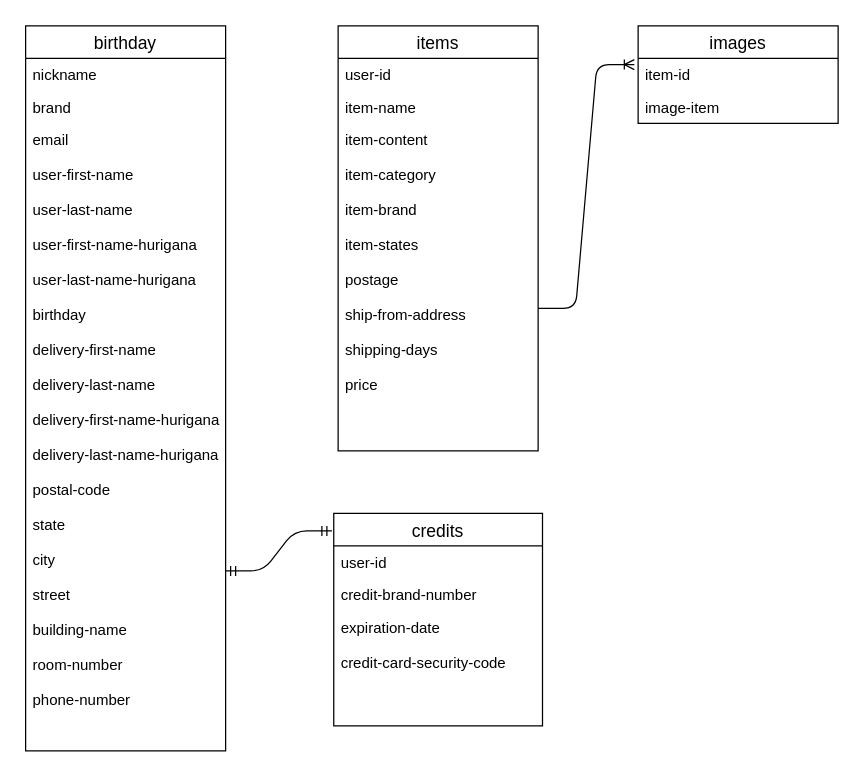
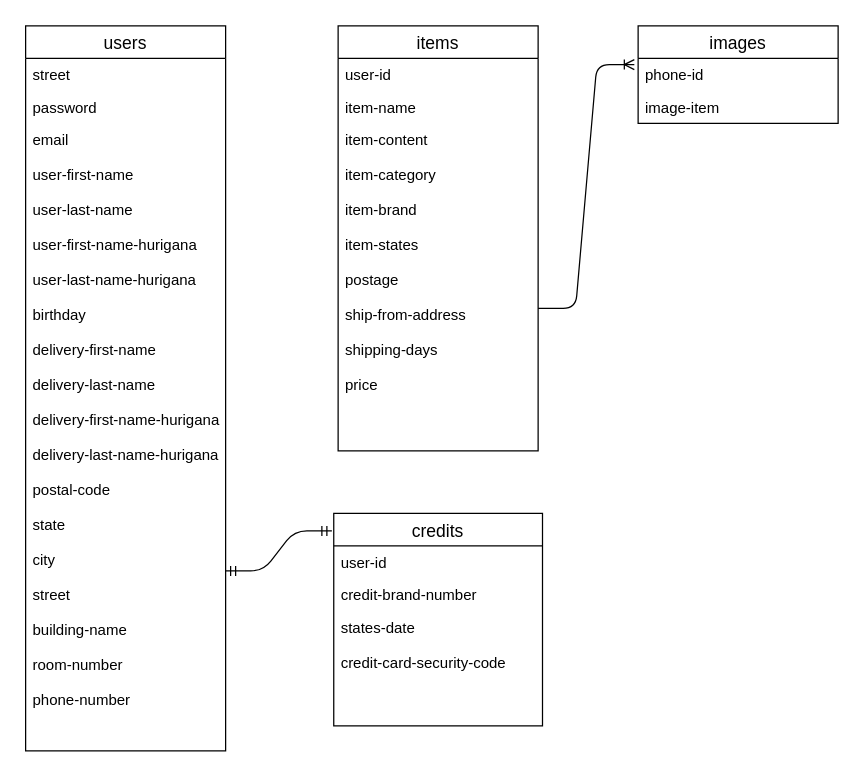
(125, 43) -> (125, 43)
(64, 75) -> (58, 75)
(671, 75) -> (677, 75)
(54, 108) -> (66, 108)
(400, 628) -> (387, 628)
